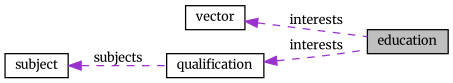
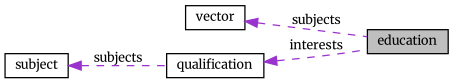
(316, 21) -> (316, 21)
